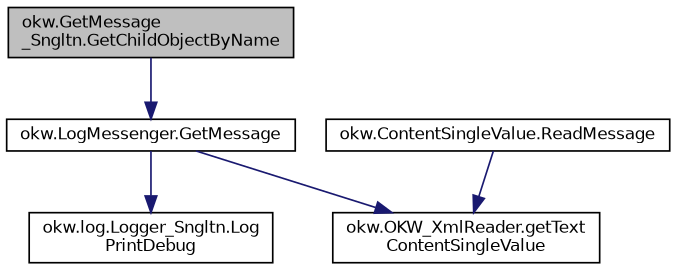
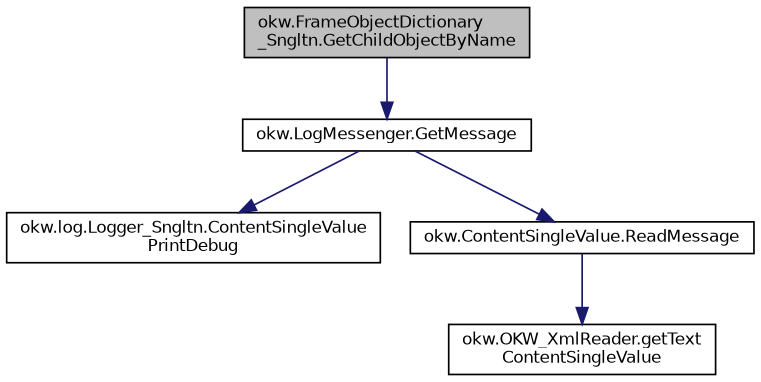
(151, 33) -> (387, 33)
(286, 179) -> (477, 183)
(151, 238) -> (193, 238)
